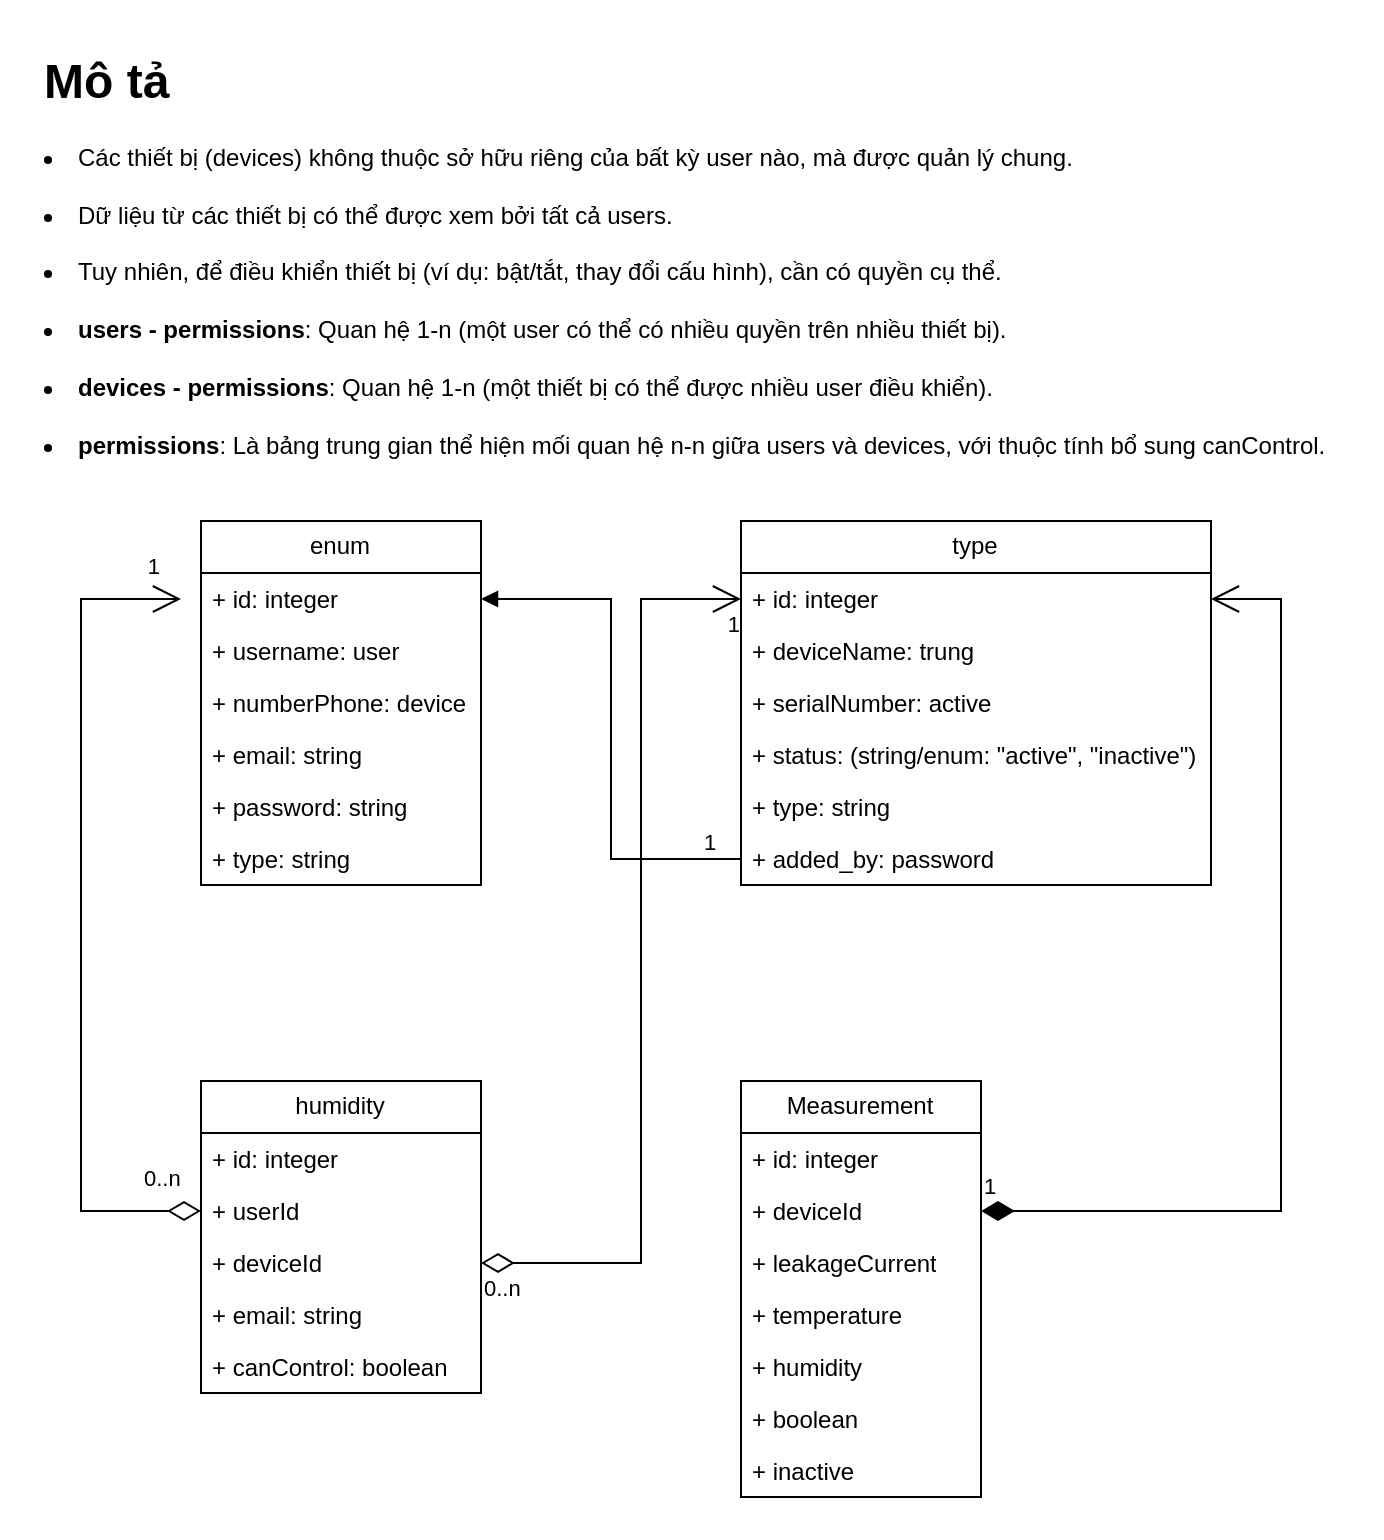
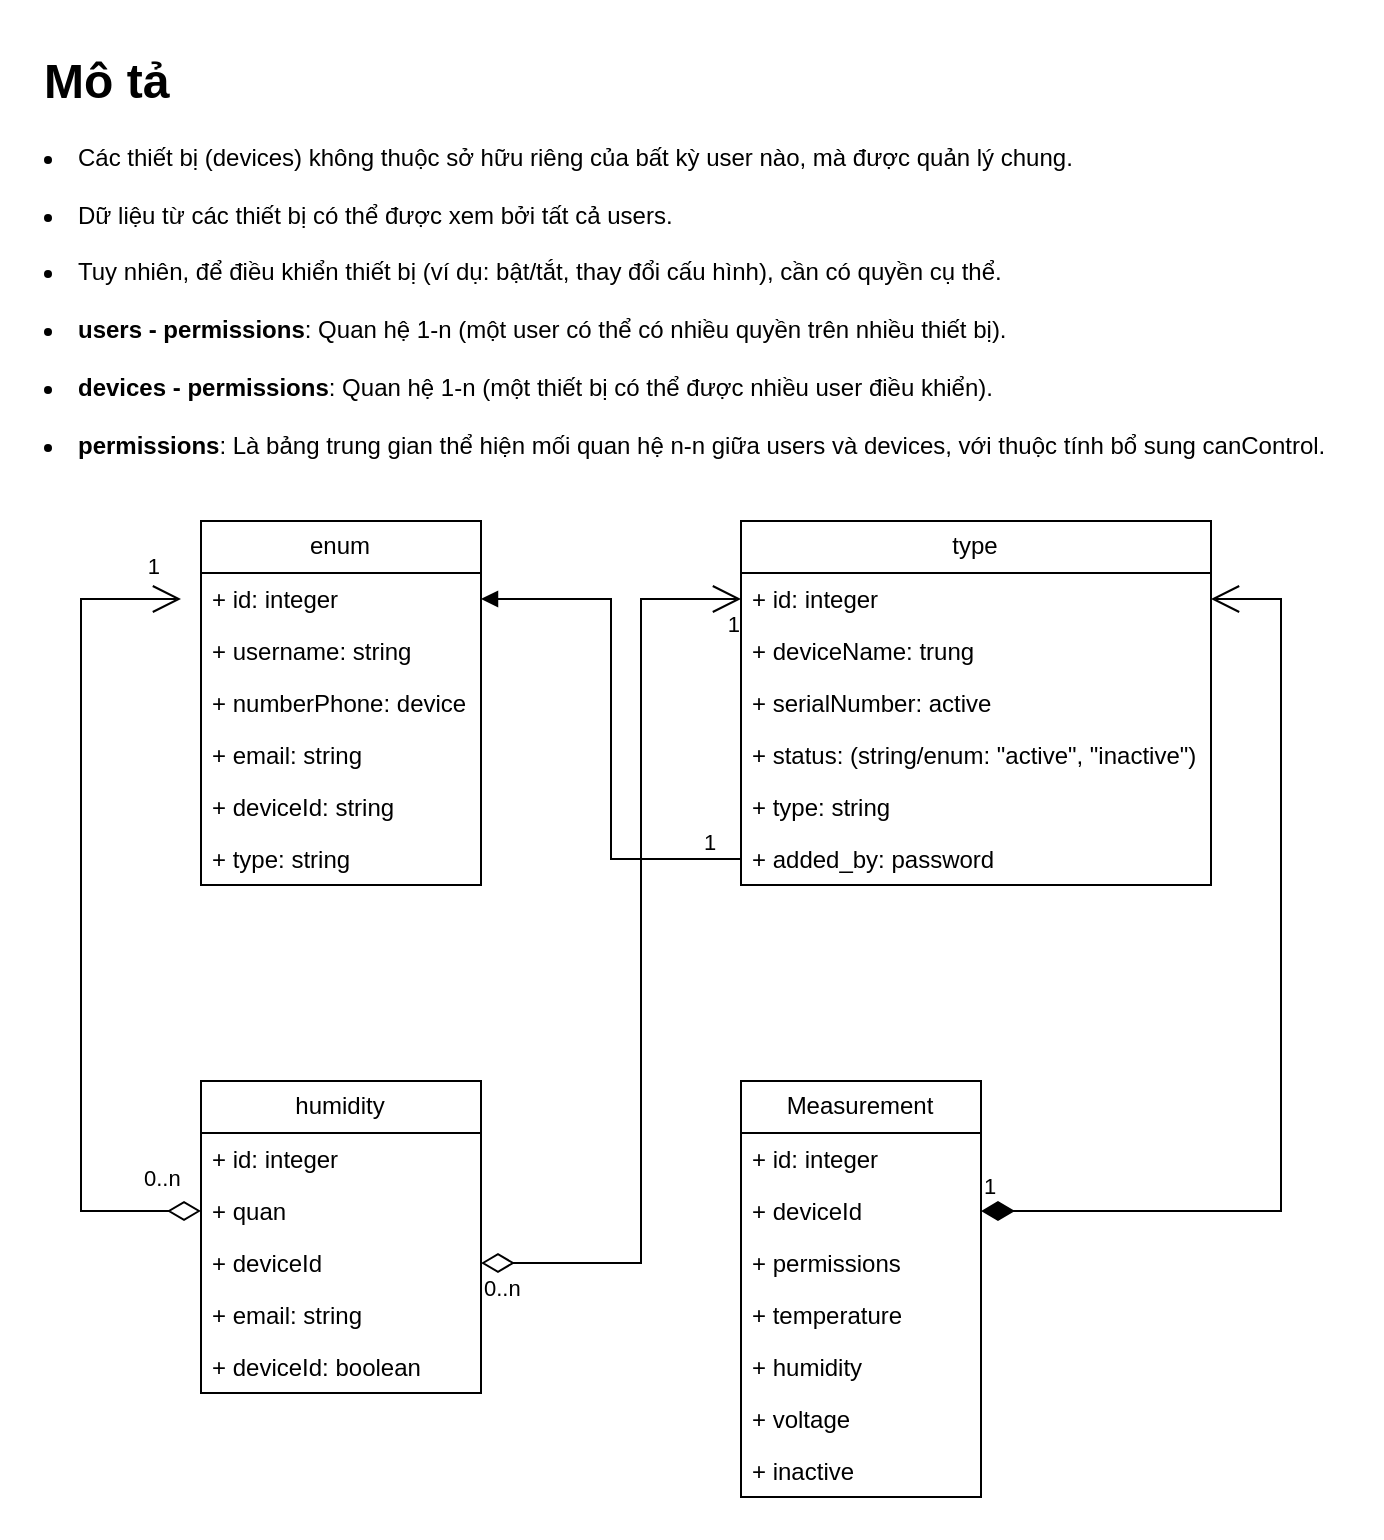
(314, 653) -> (325, 653)
(321, 809) -> (318, 809)
(267, 1213) -> (253, 1213)
(857, 1265) -> (834, 1265)
(342, 1369) -> (328, 1369)
(810, 1421) -> (810, 1421)
